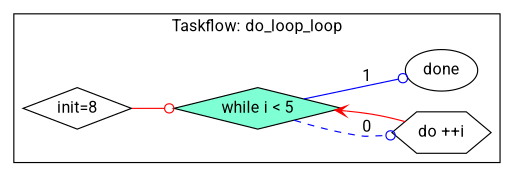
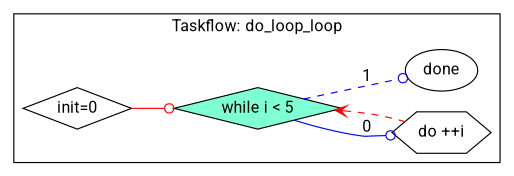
(351, 89) -> (351, 89)
(77, 108) -> (77, 108)
(376, 115) -> (376, 115)
(340, 132) -> (340, 132)
